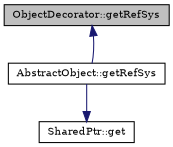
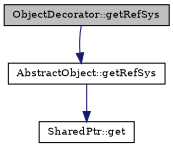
(94, 50) -> (80, 39)
